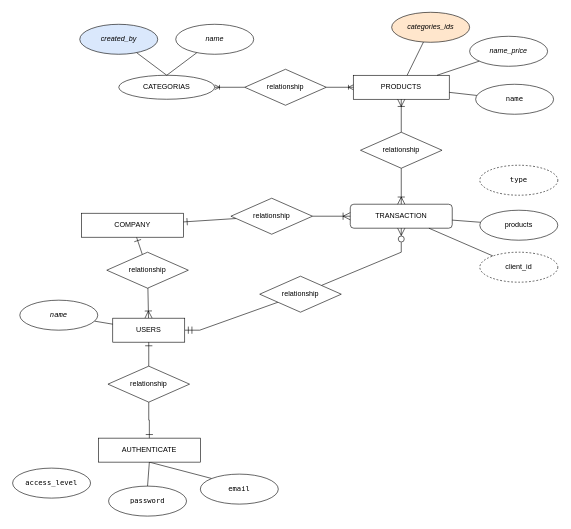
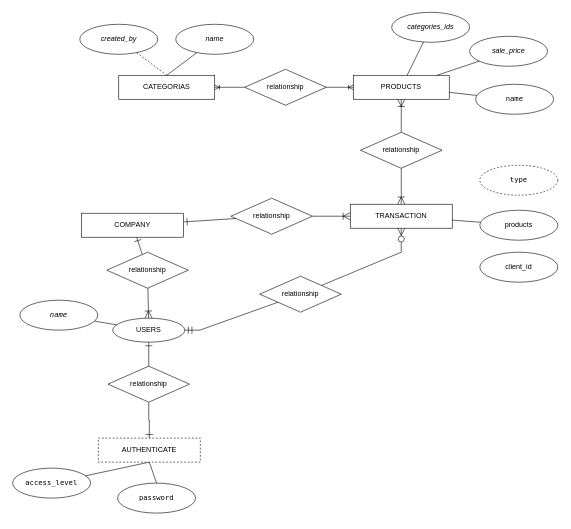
(431, 27) -> (431, 27)
(119, 39) -> (119, 39)
(509, 51) -> (509, 51)
(150, 63) -> (150, 63)
(167, 87) -> (167, 87)
(401, 216) -> (401, 216)
(460, 242) -> none
(519, 267) -> (519, 267)
(149, 330) -> (149, 330)
(149, 450) -> (149, 450)
none -> (116, 469)
(181, 471) -> none
(239, 489) -> none
(147, 501) -> (156, 498)
